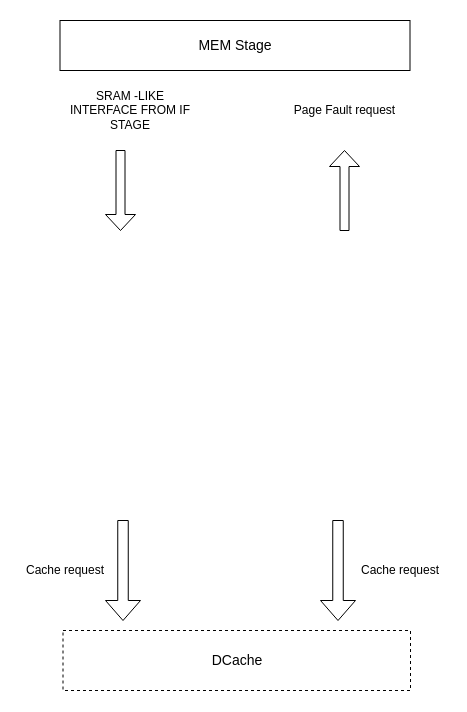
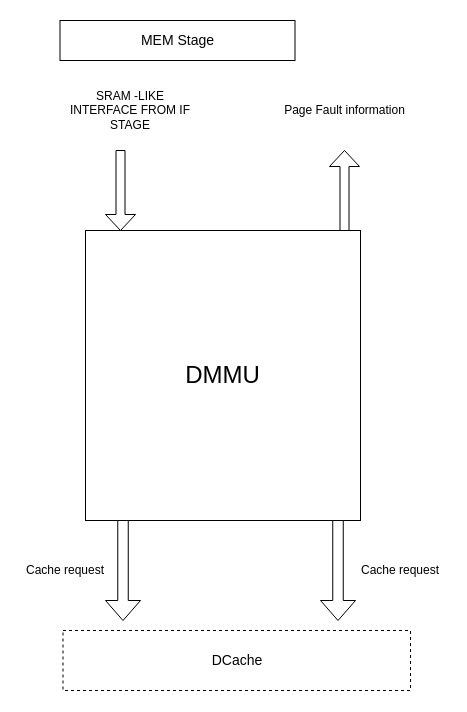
(235, 46) -> (178, 41)
(345, 111) -> (345, 111)
none -> (223, 376)
